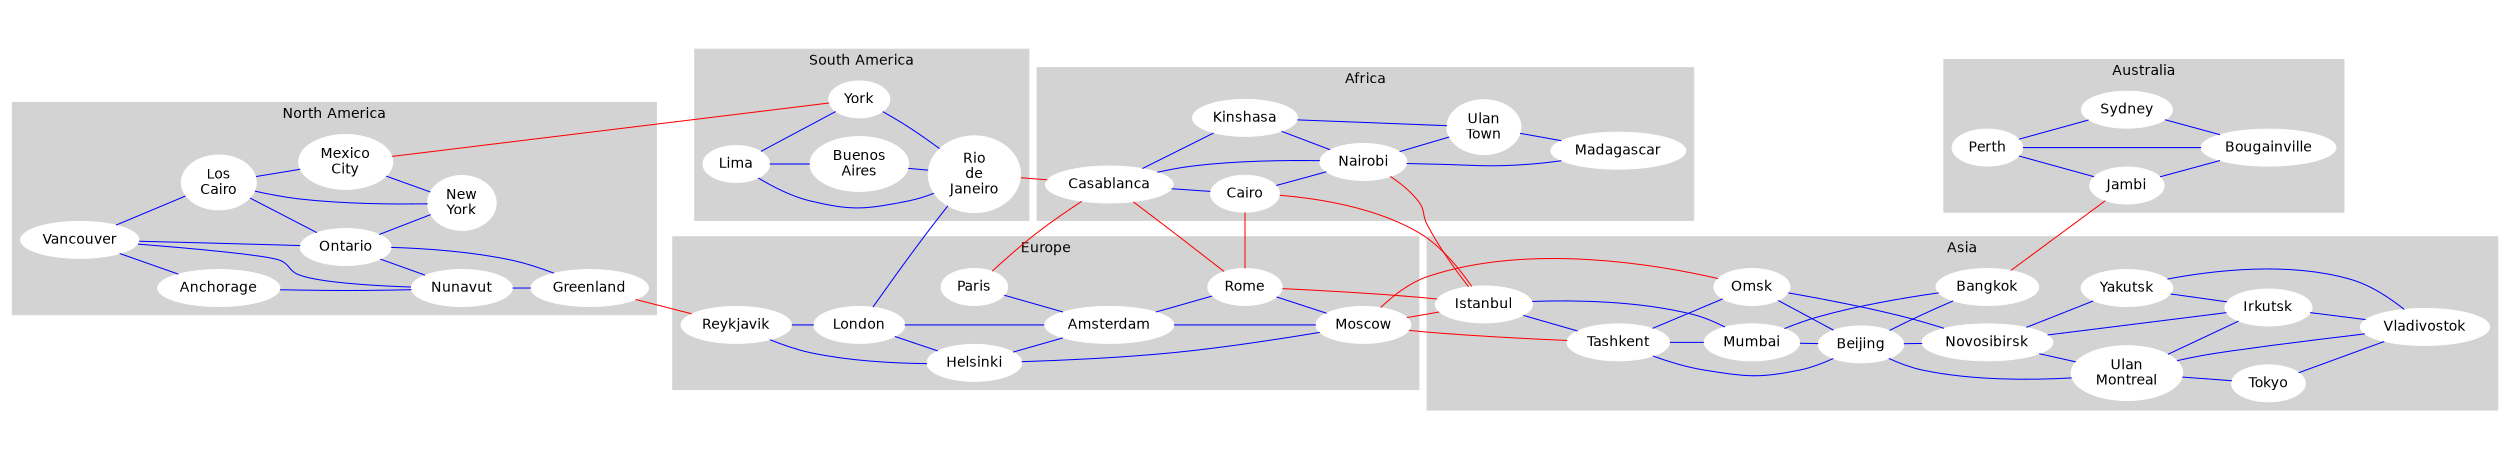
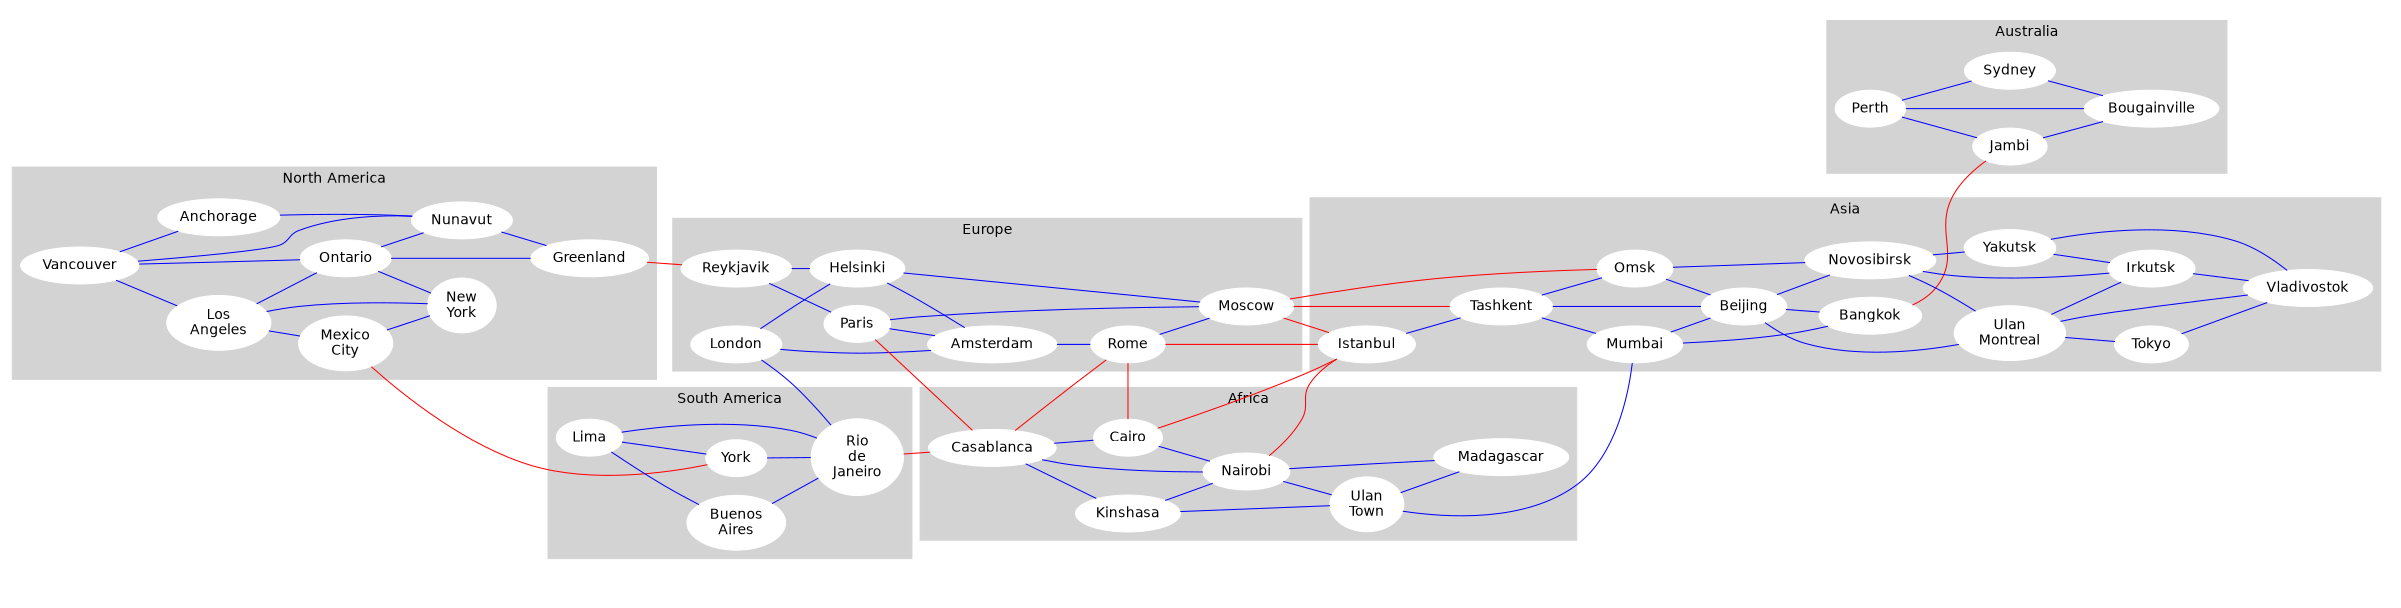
(219, 182) -> (219, 323)
(1630, 304) -> (1558, 496)
(803, 325) -> (797, 296)
(1245, 325) -> (1044, 310)
